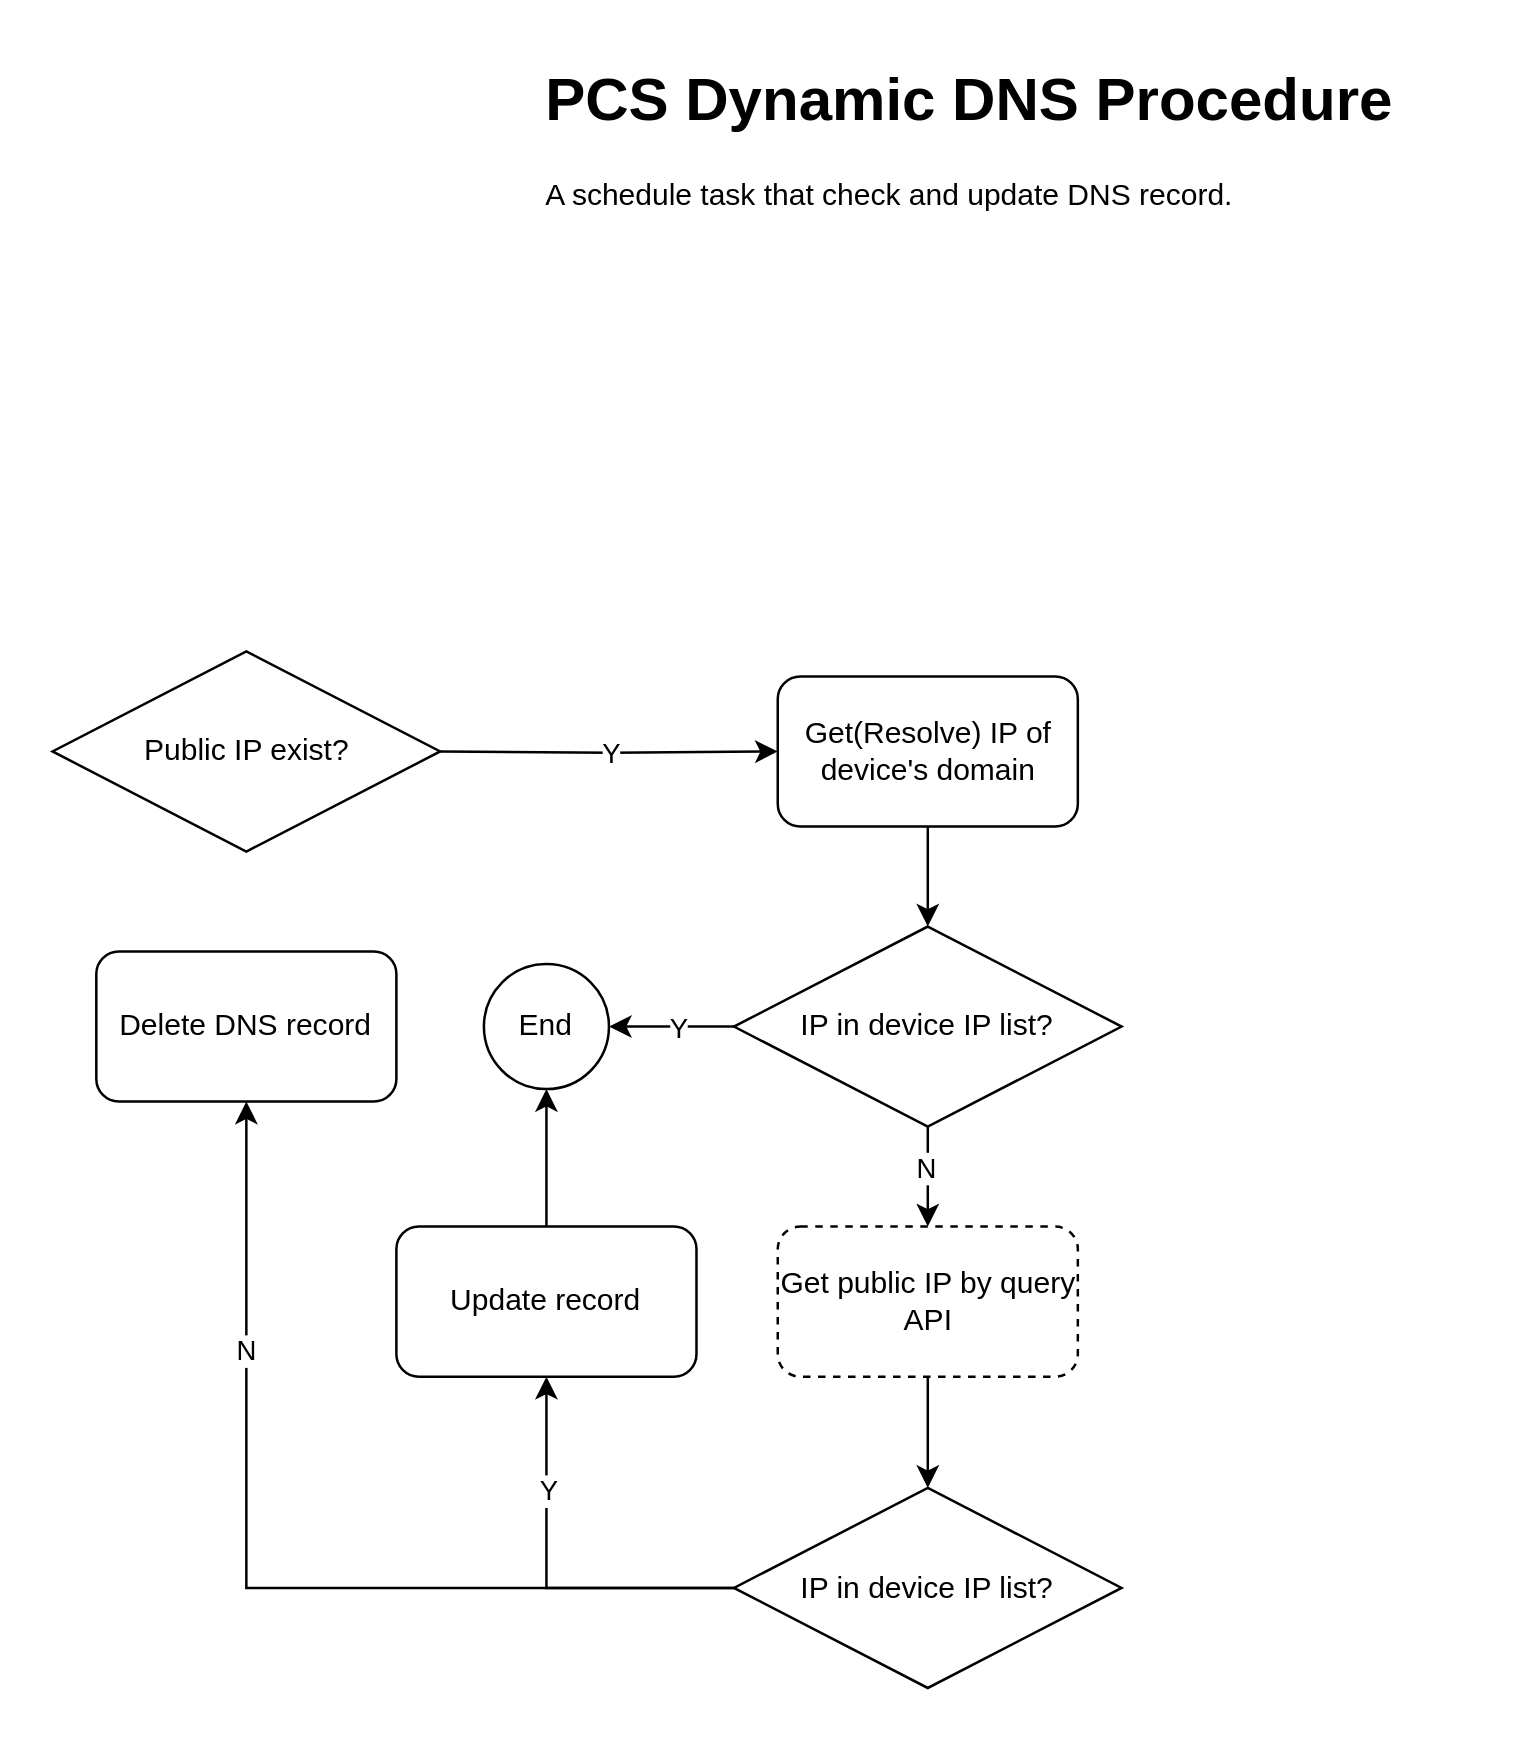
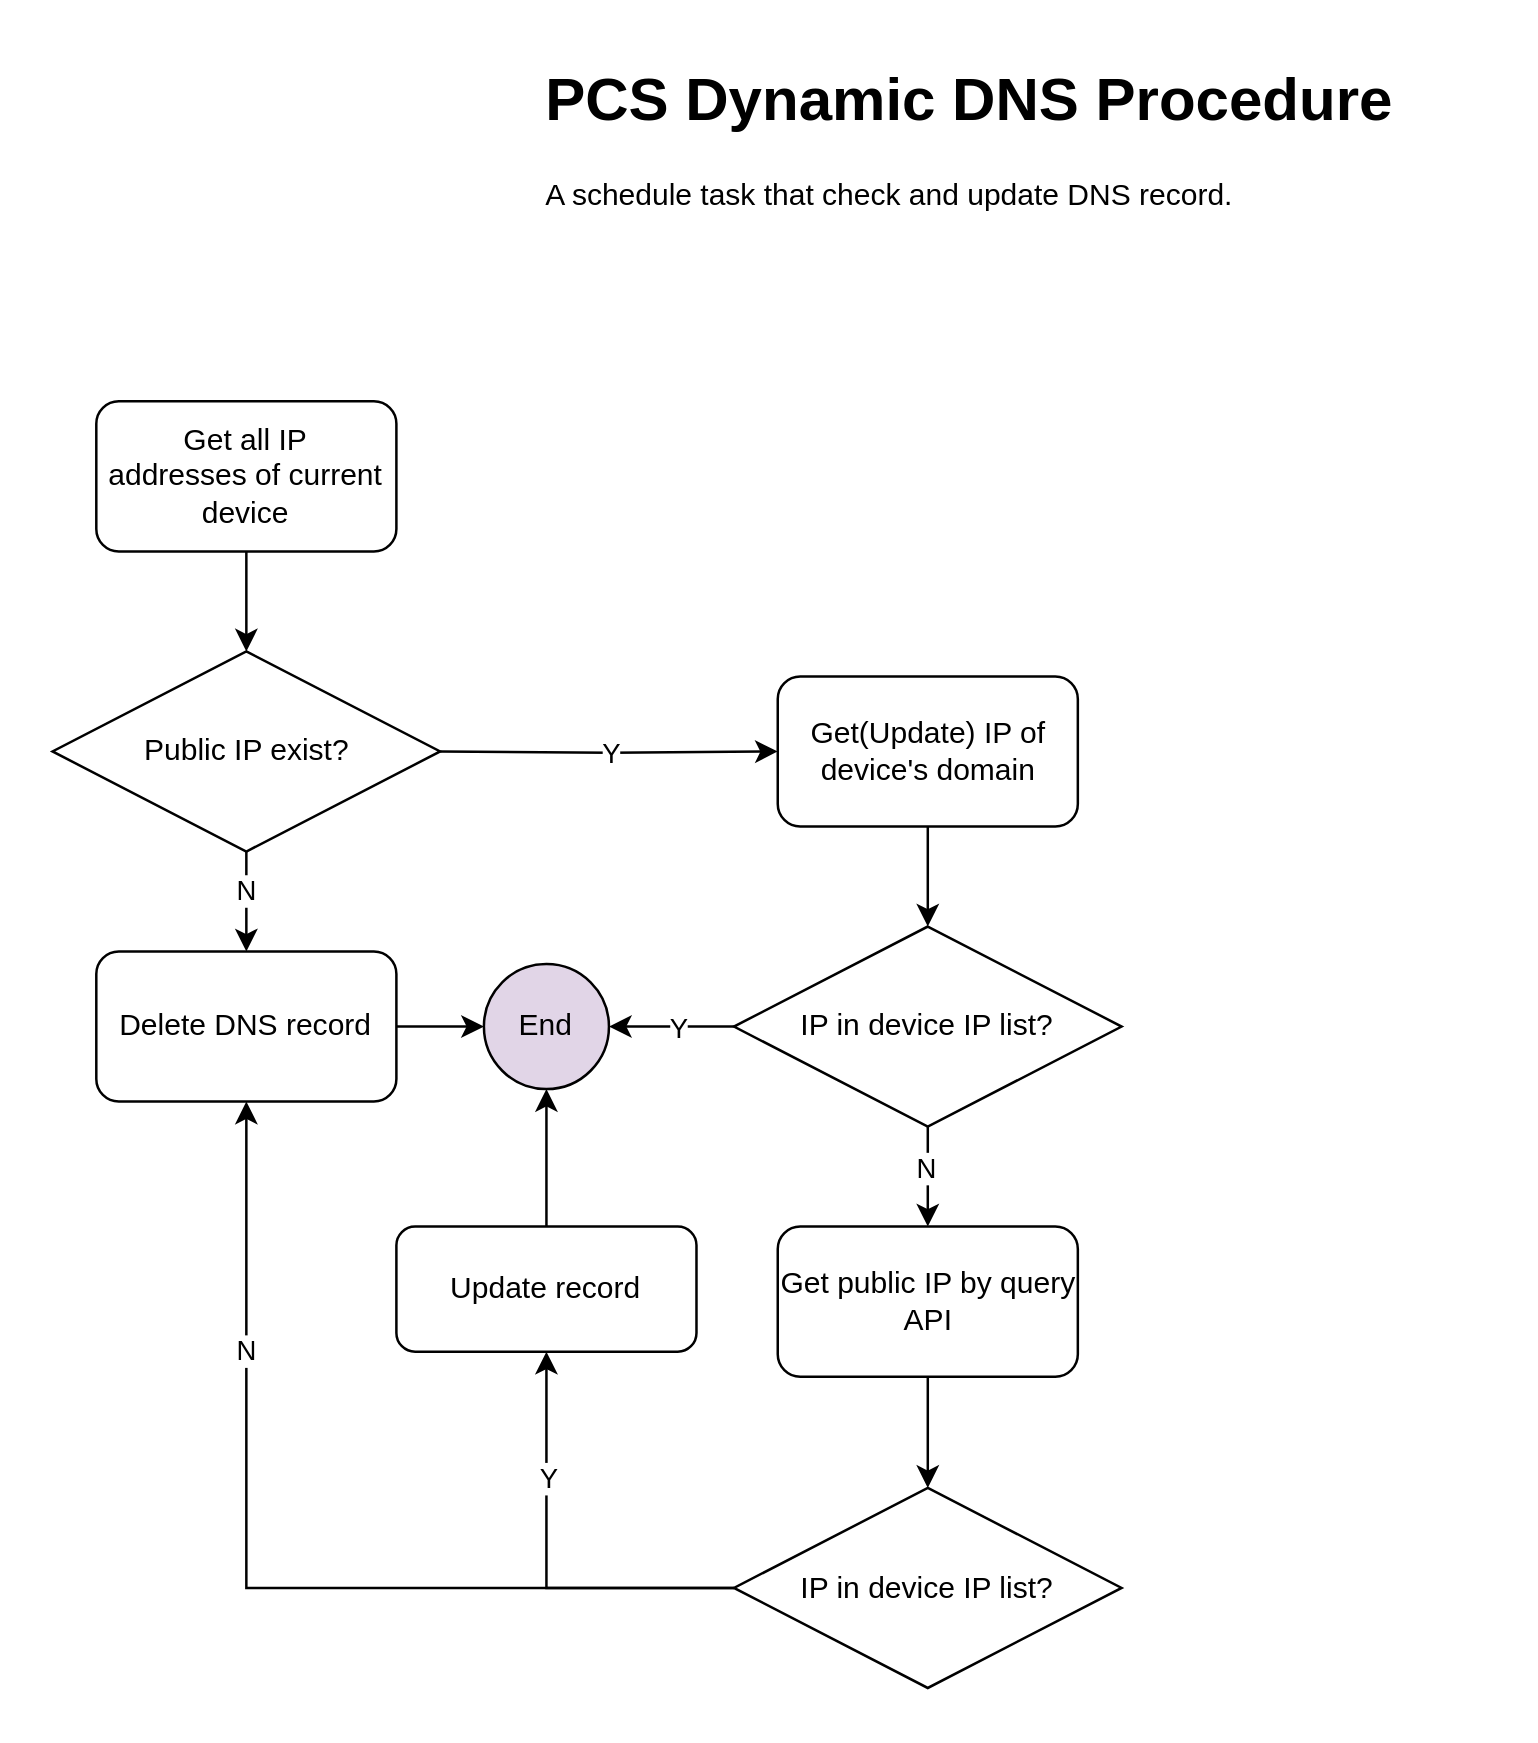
none -> (246, 476)
none -> (246, 593)
(929, 751) -> (929, 751)
none -> (246, 874)
none -> (432, 1026)
(546, 1026) -> (546, 1026)
(546, 1301) -> (546, 1289)
(928, 1301) -> (928, 1301)
